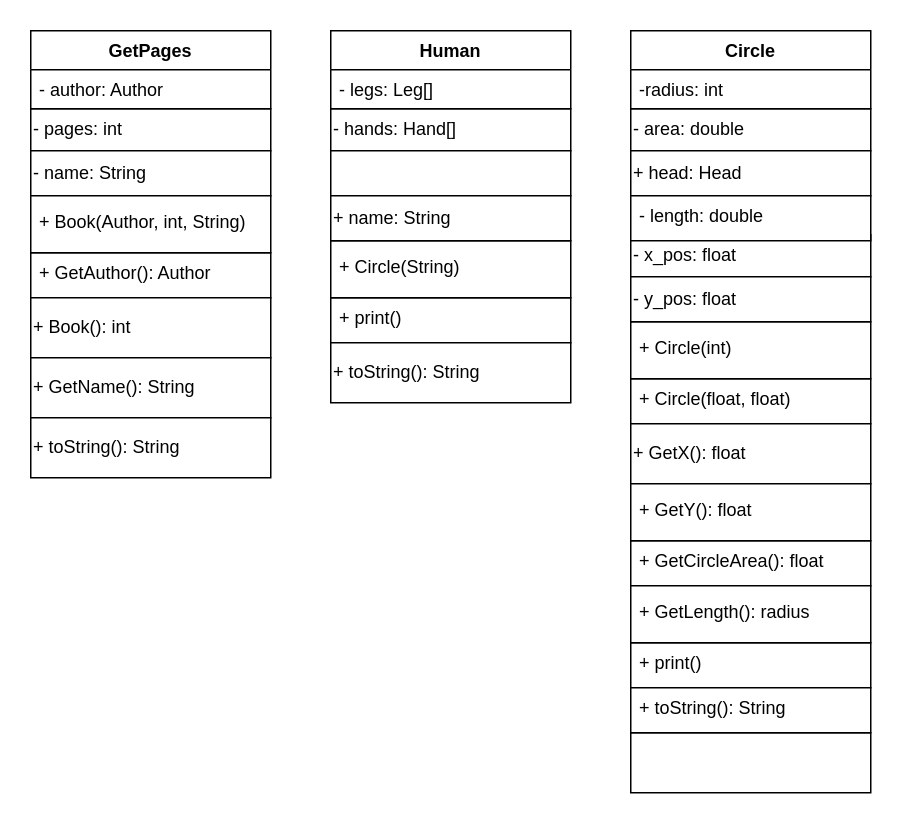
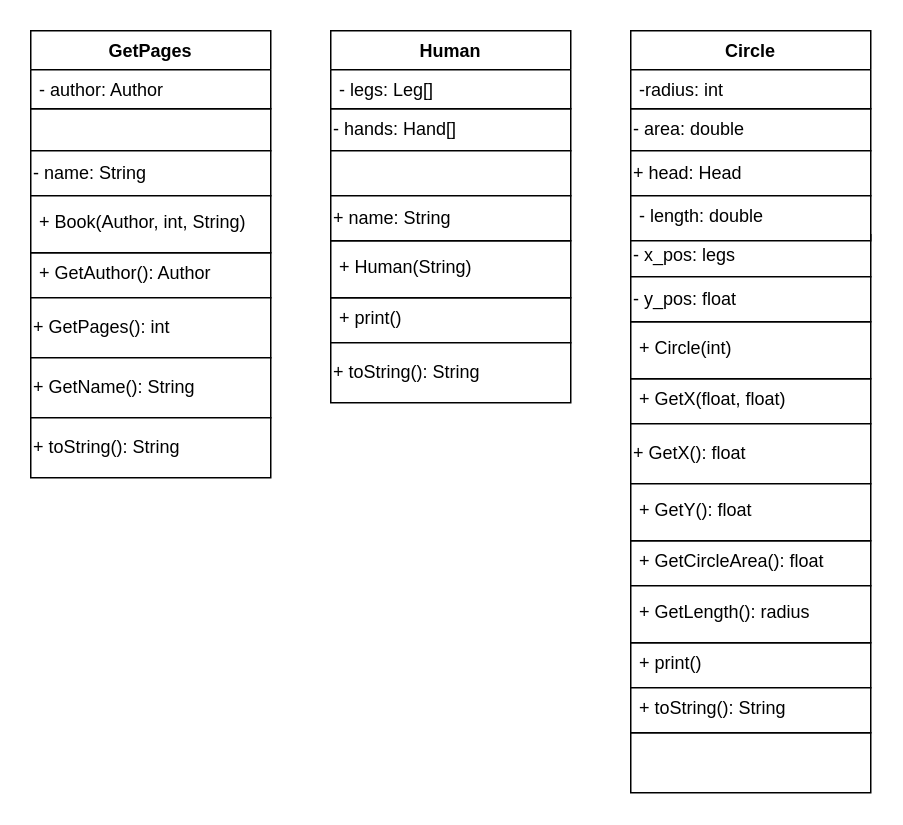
(151, 130) -> none
(695, 256) -> (690, 256)
(410, 267) -> (410, 267)
(90, 328) -> (110, 328)
(734, 399) -> (728, 399)
